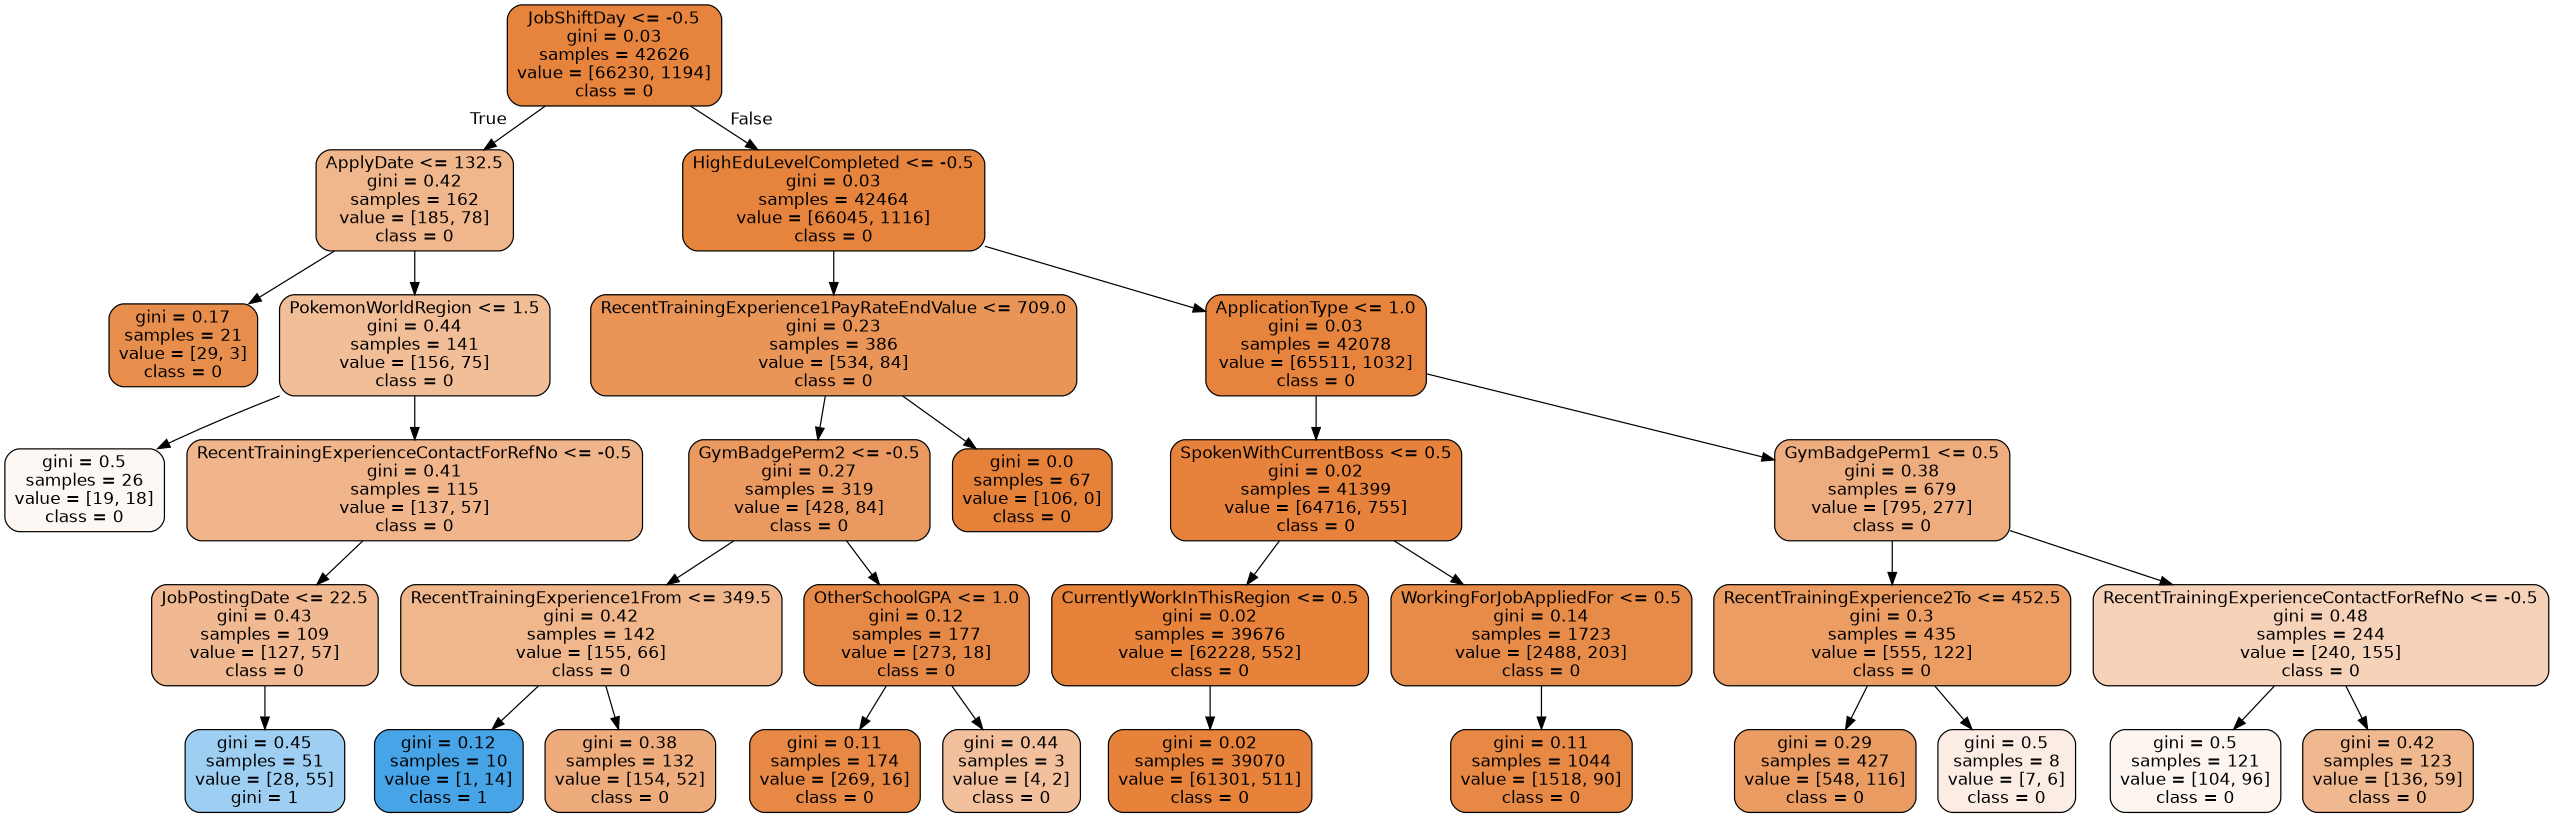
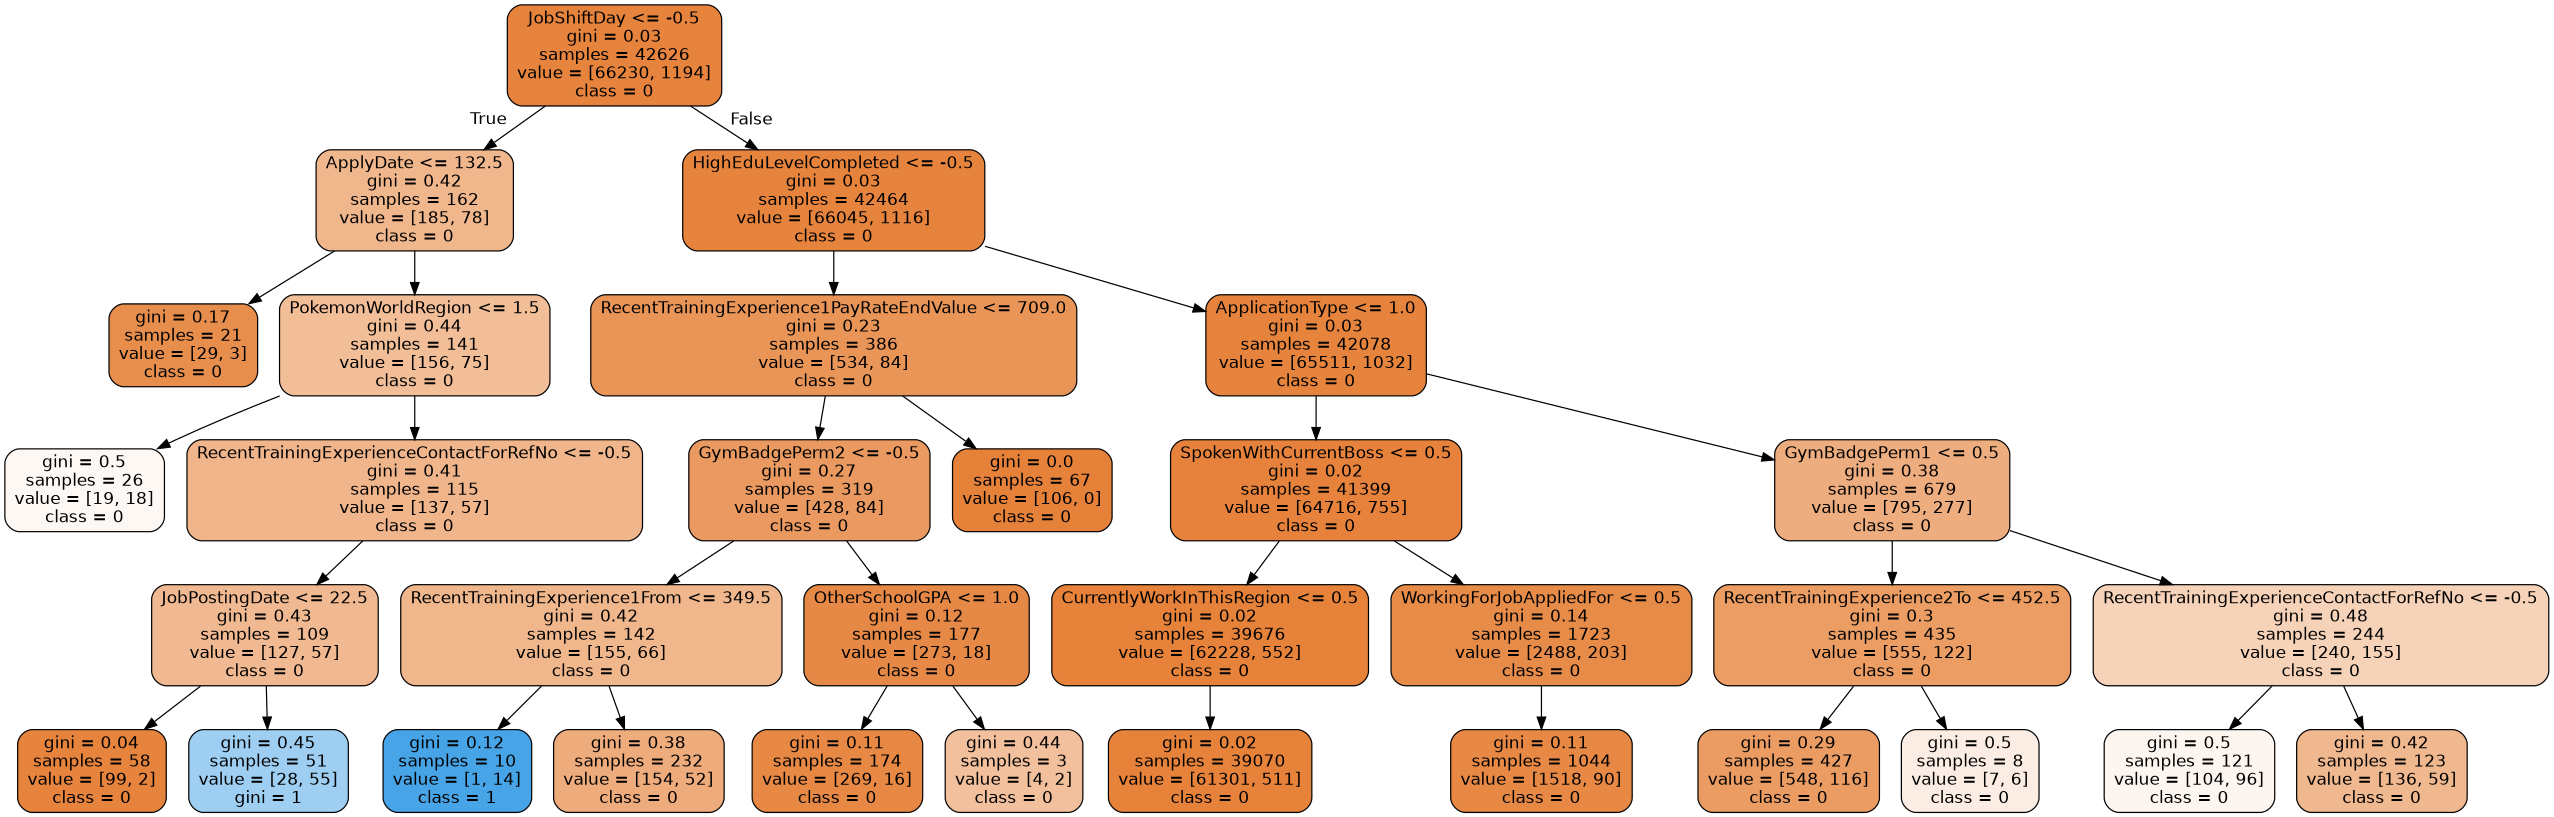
none -> (92, 771)
(630, 771) -> (639, 771)
